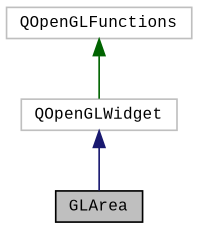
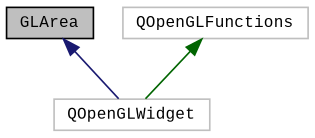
(99, 169) -> (97, 75)
